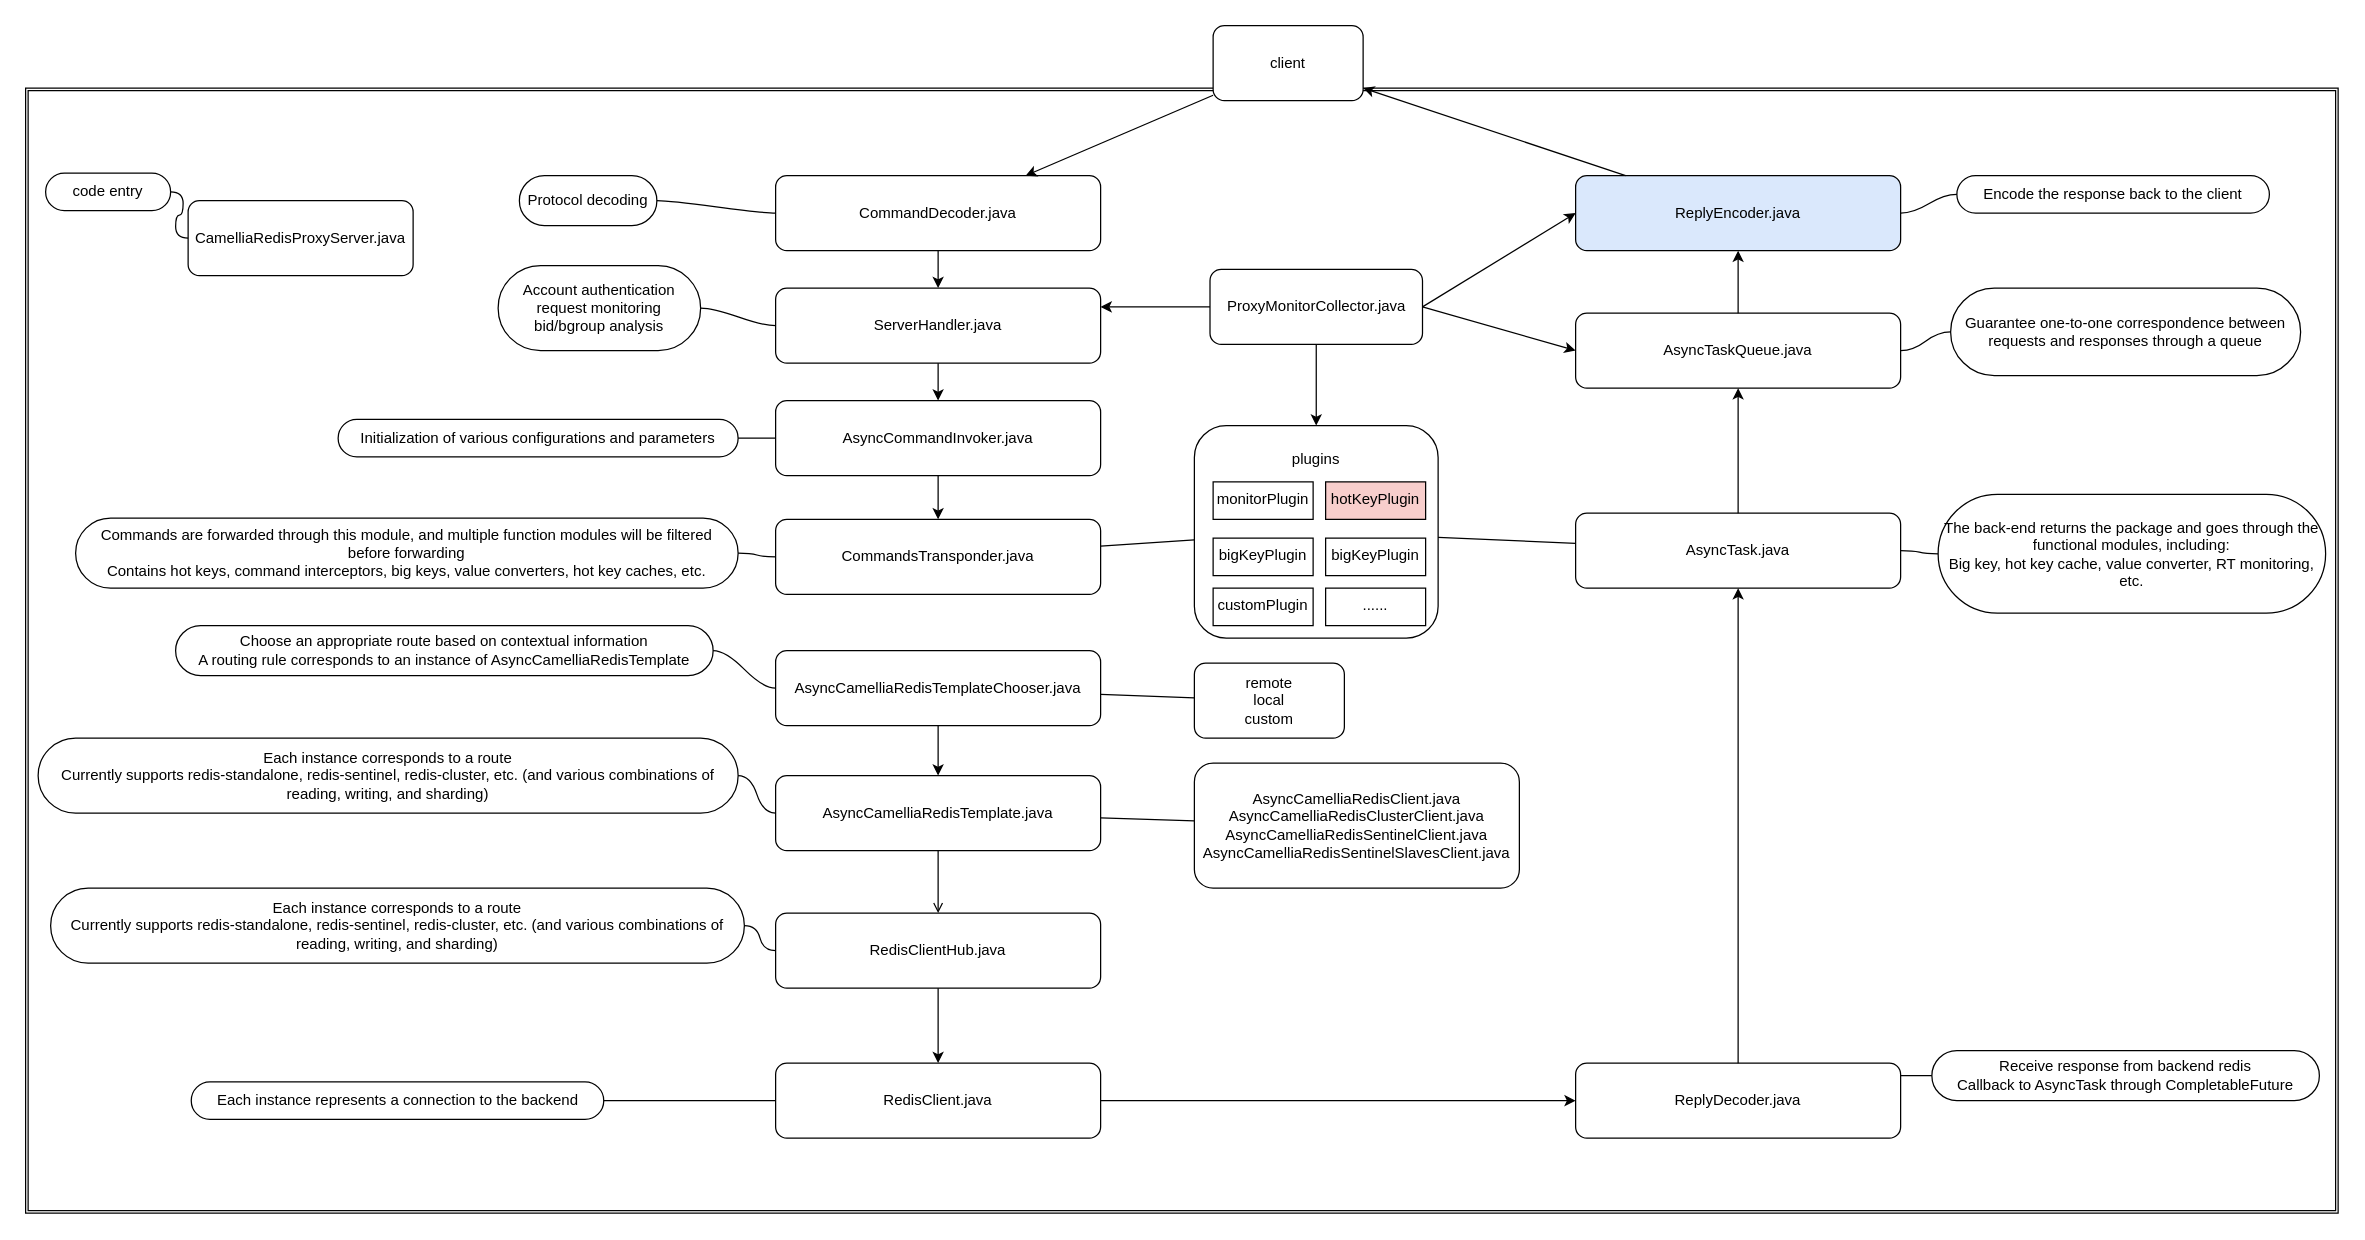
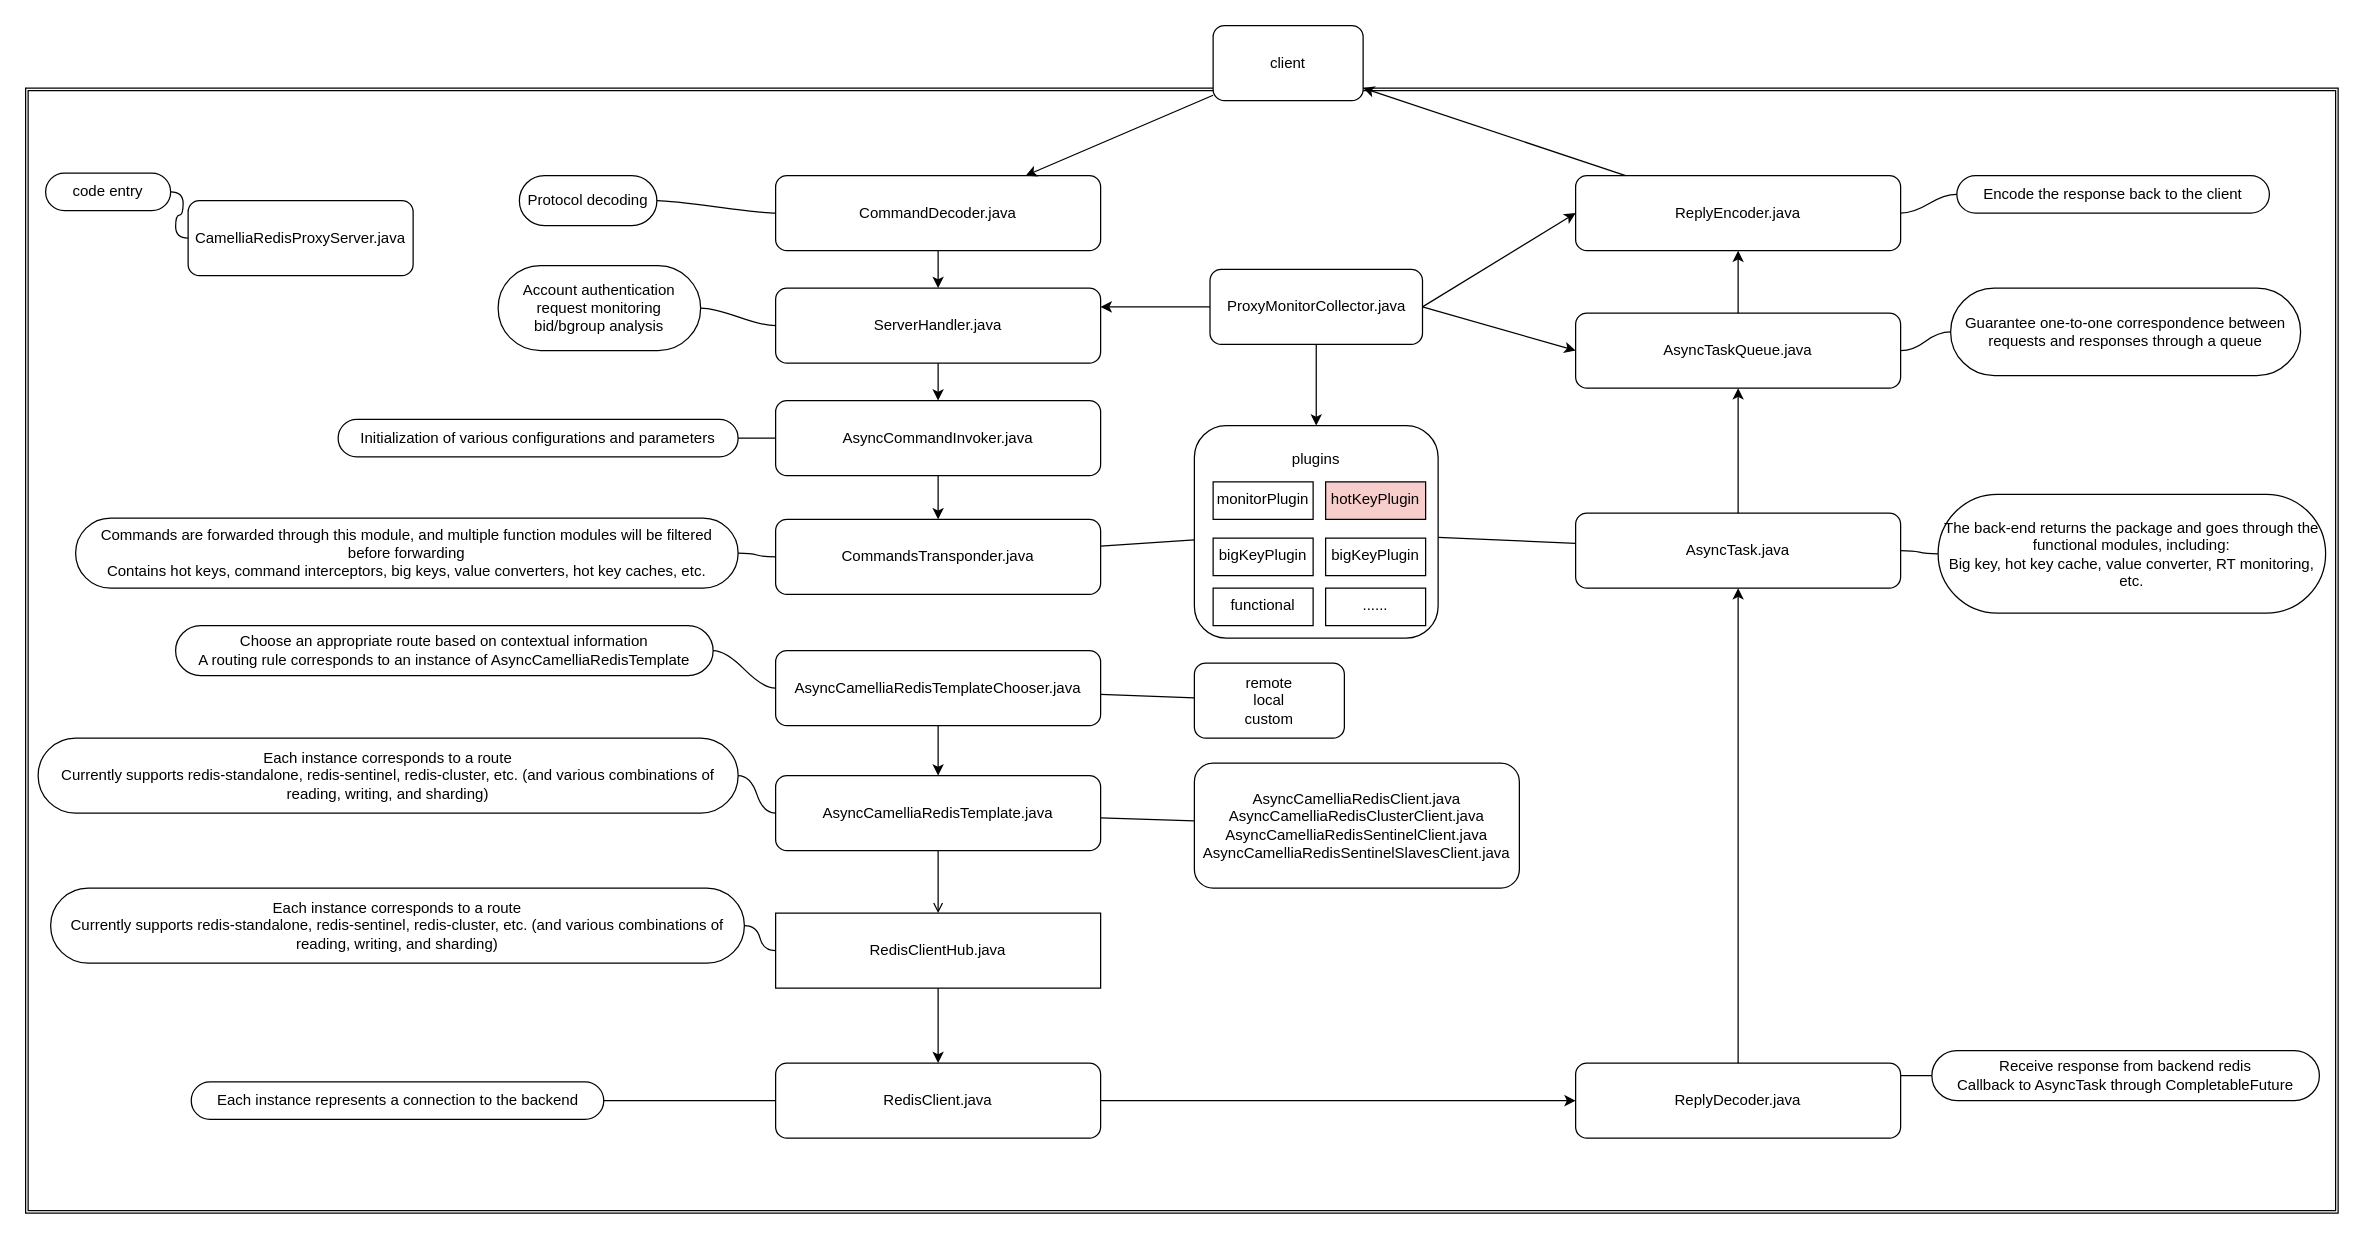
(1738, 213) -> (1738, 213)
(1263, 606) -> (1263, 606)
(938, 951) -> (938, 951)
